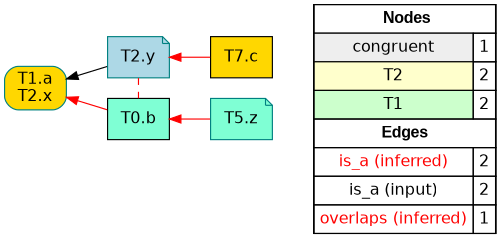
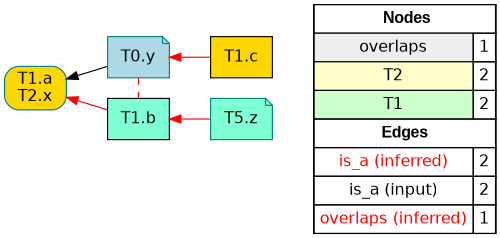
(394, 47) -> (394, 47)
(138, 57) -> (138, 57)
(241, 57) -> (241, 57)
(138, 119) -> (138, 119)
